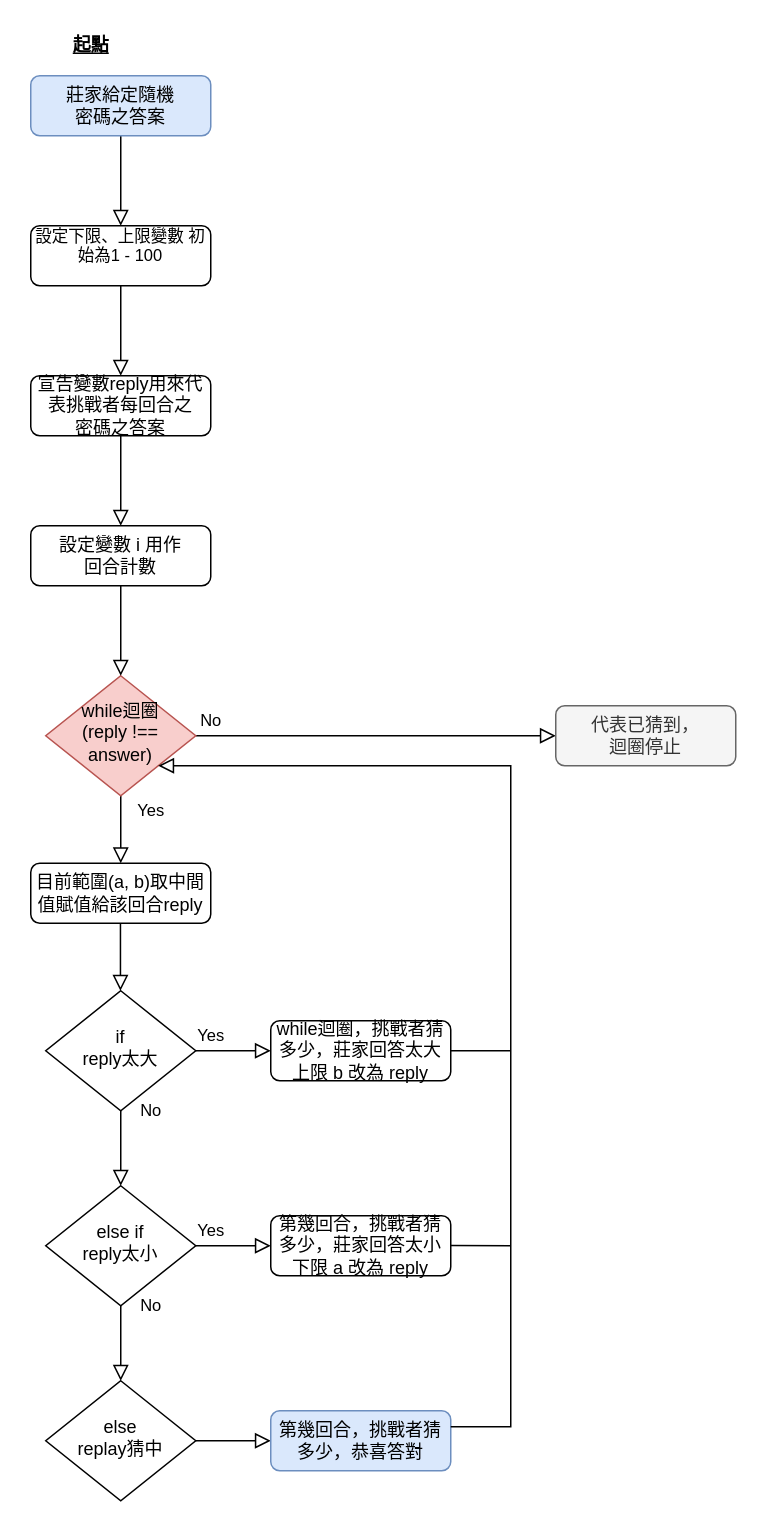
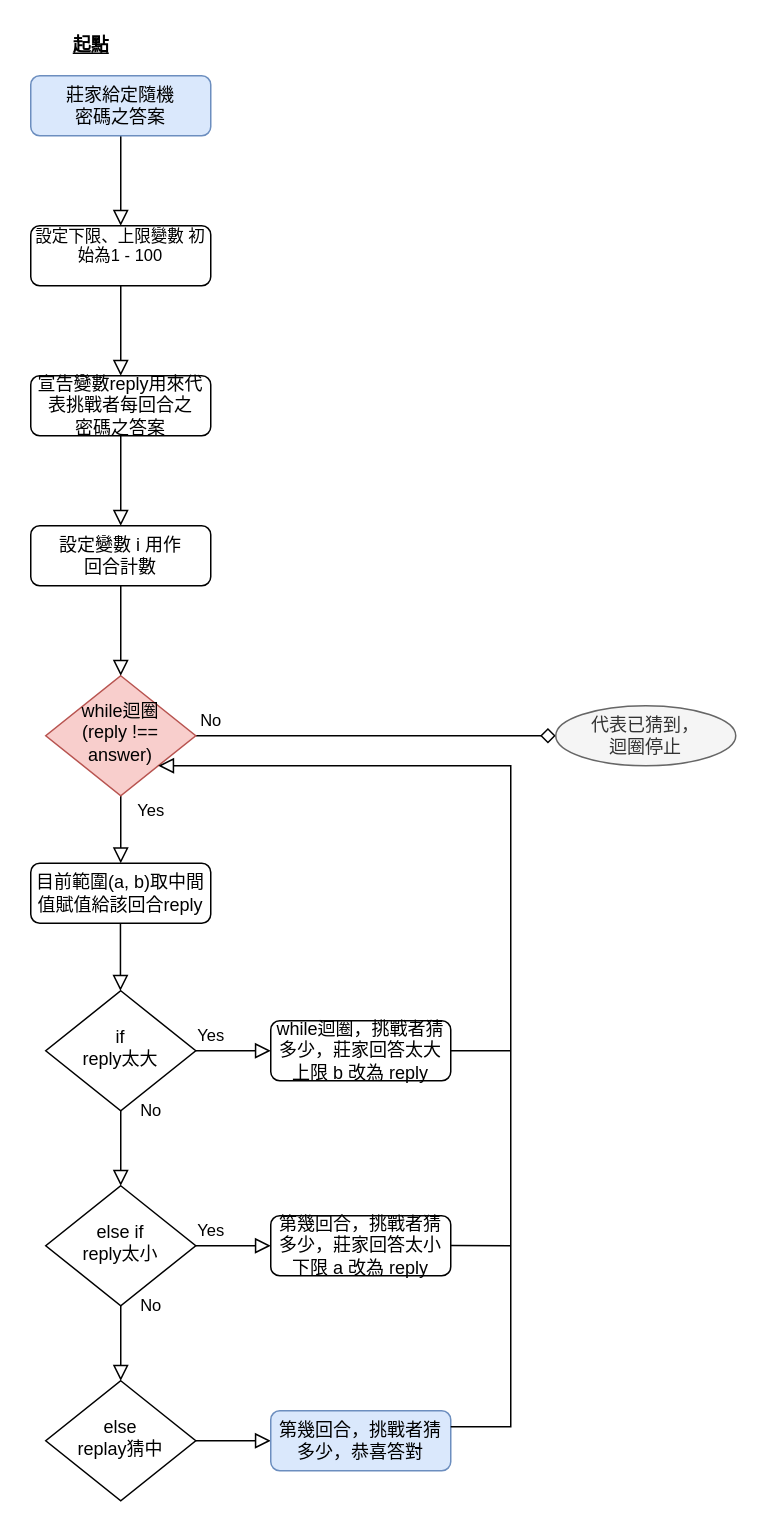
(539, 736) -> (539, 736)
(646, 736) -> (646, 736)
